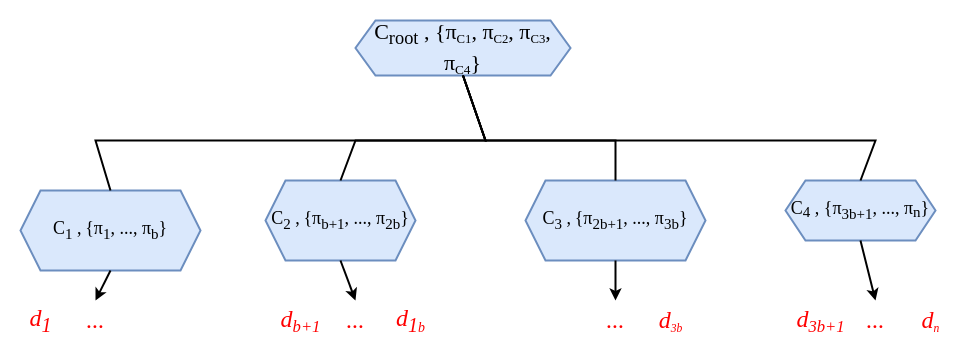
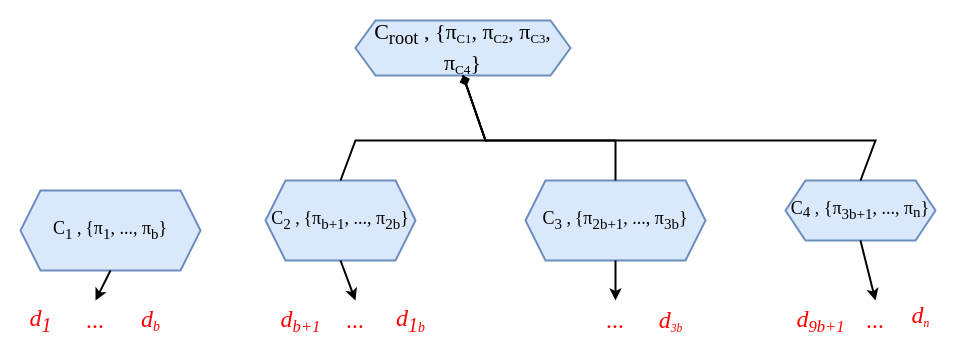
(198, 141) -> none
(354, 143) -> (354, 143)
none -> (151, 321)
(821, 321) -> (821, 321)
(931, 321) -> (921, 316)
